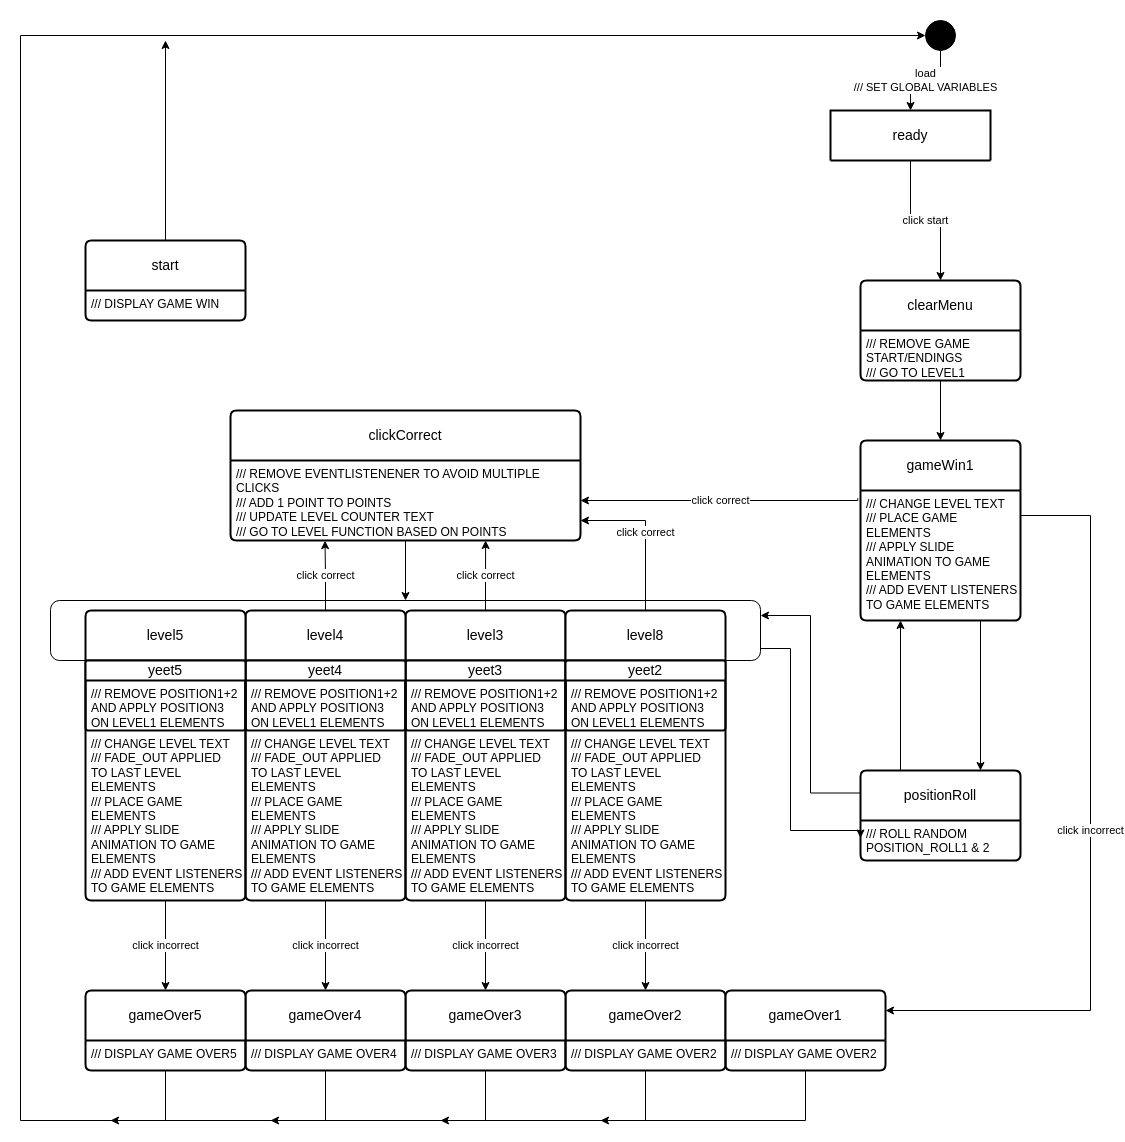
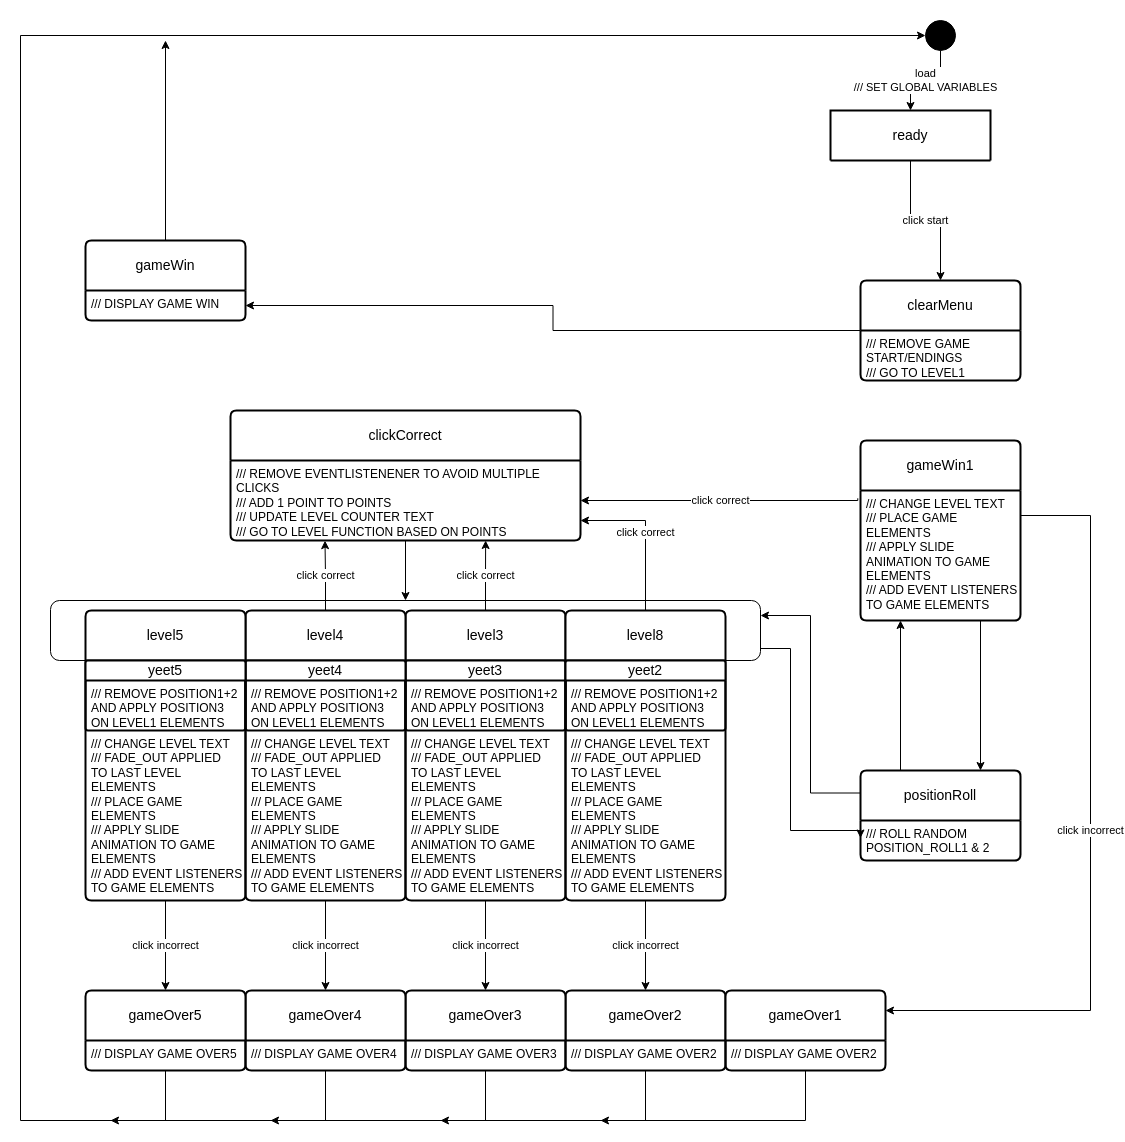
(166, 266) -> (166, 266)
(941, 408) -> (553, 321)
